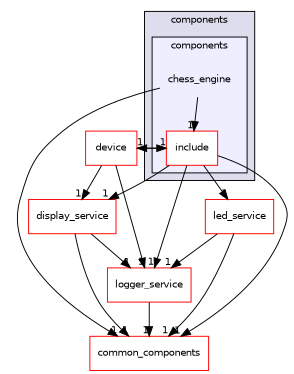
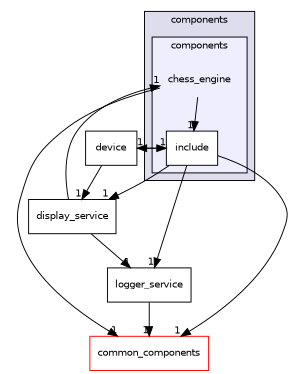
(111, 148) -> (111, 148)
(192, 148) -> (192, 148)
(129, 212) -> none
(72, 217) -> (72, 217)
(239, 217) -> none
(149, 285) -> (149, 285)
(90, 286) -> (82, 125)
